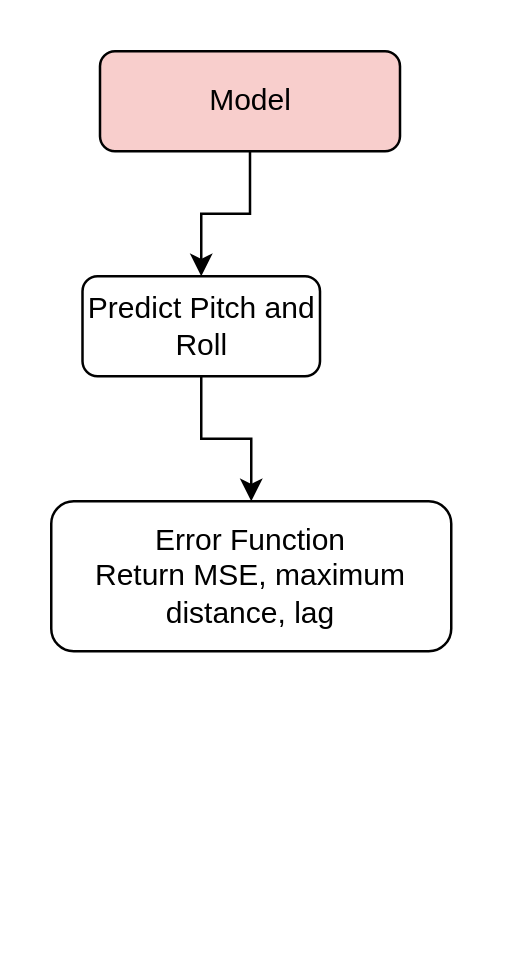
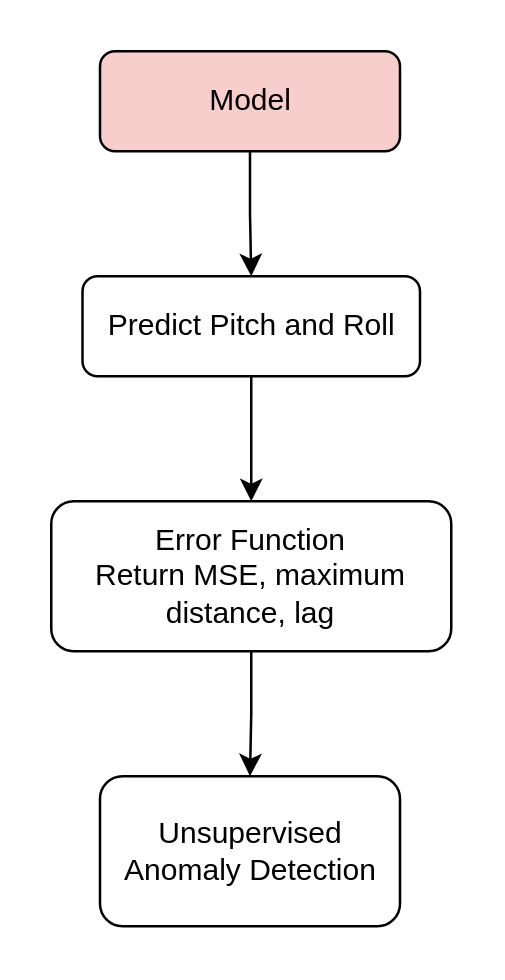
(201, 326) -> (251, 326)
none -> (251, 706)
none -> (250, 851)
